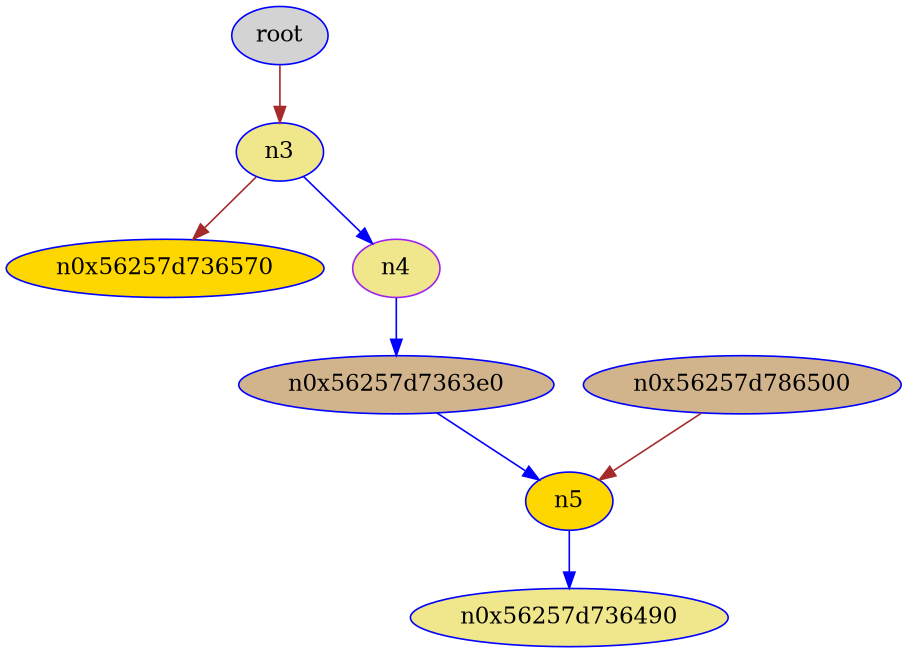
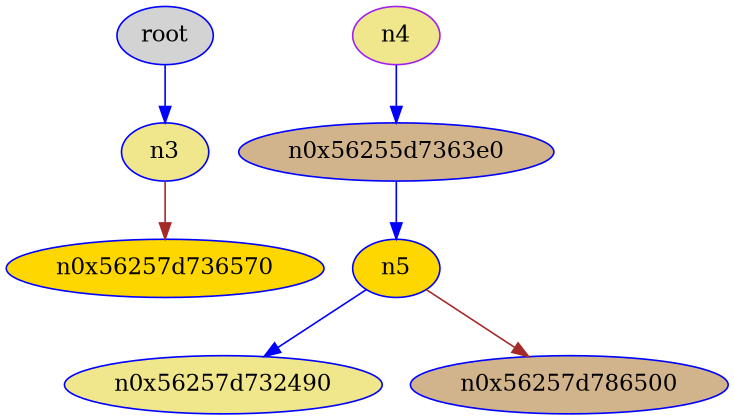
(280, 86) -> (165, 86)
(332, 204) -> none
(396, 385) -> (396, 152)
(658, 442) -> (471, 319)
(569, 618) -> (223, 385)
